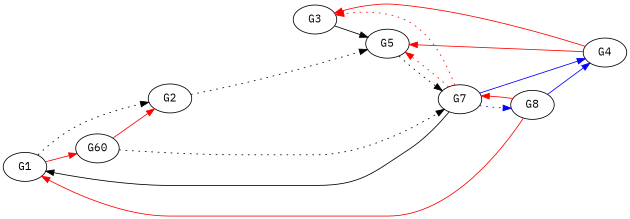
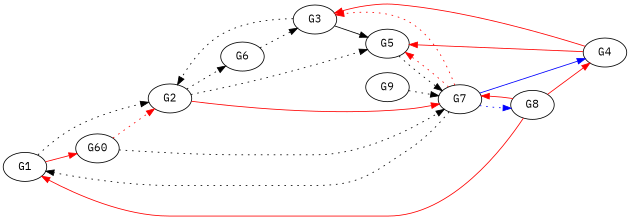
none -> (228, 31)
none -> (242, 57)
(565, 81) -> (565, 81)
none -> (387, 87)
none -> (311, 111)
(130, 126) -> (130, 126)
(263, 185) -> (263, 185)
